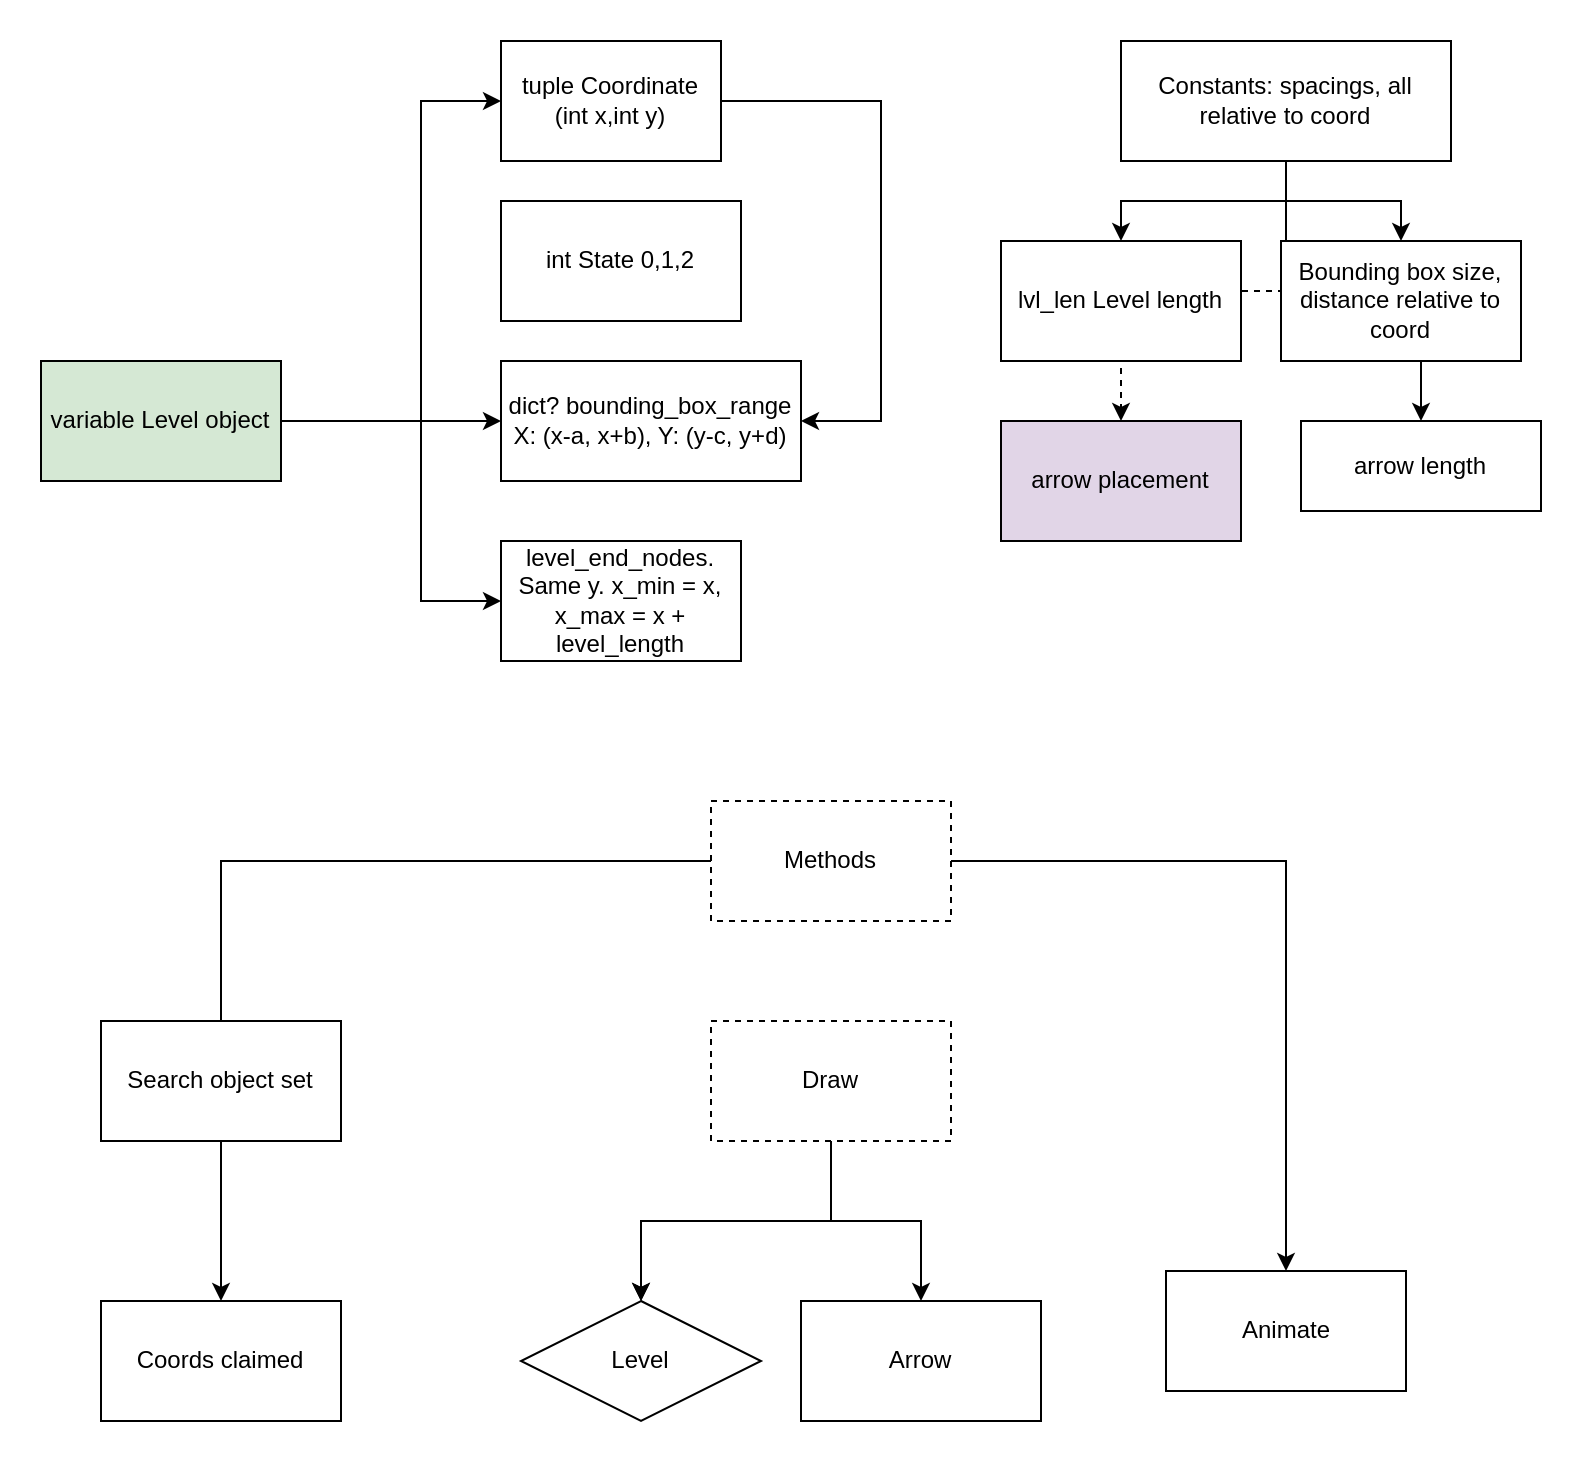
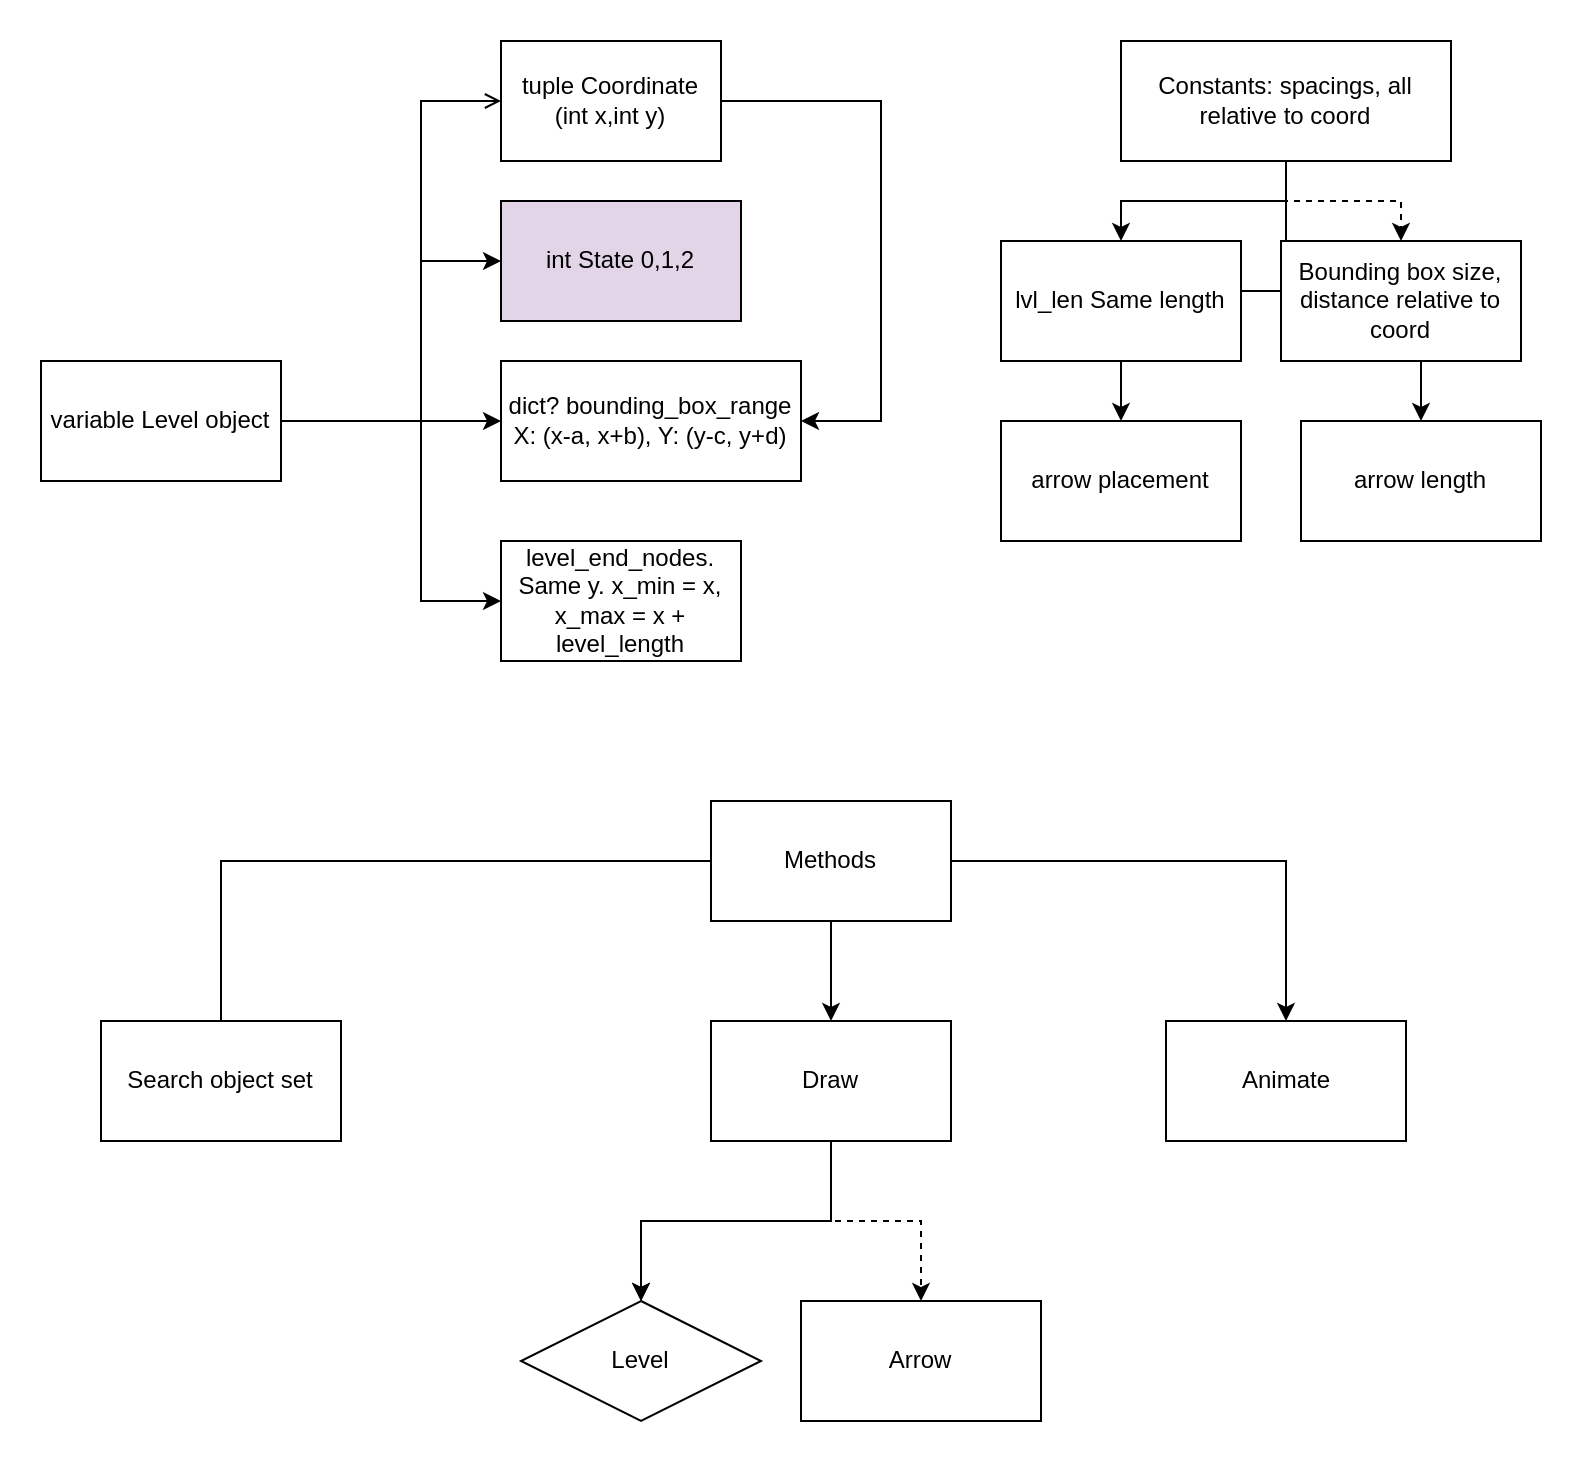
(486, 101) -> (488, 101)
(1358, 201) -> (1358, 201)
none -> (456, 261)
(621, 261) -> (621, 261)
(1121, 301) -> (1121, 301)
(1121, 381) -> (1121, 381)
(161, 421) -> (161, 421)
(1421, 466) -> (1421, 481)
(1121, 481) -> (1121, 481)
(831, 861) -> (831, 861)
none -> (831, 964)
(831, 1081) -> (831, 1081)
(221, 1214) -> none
(911, 1221) -> (911, 1221)
(1286, 1331) -> (1286, 1081)
(221, 1361) -> none
